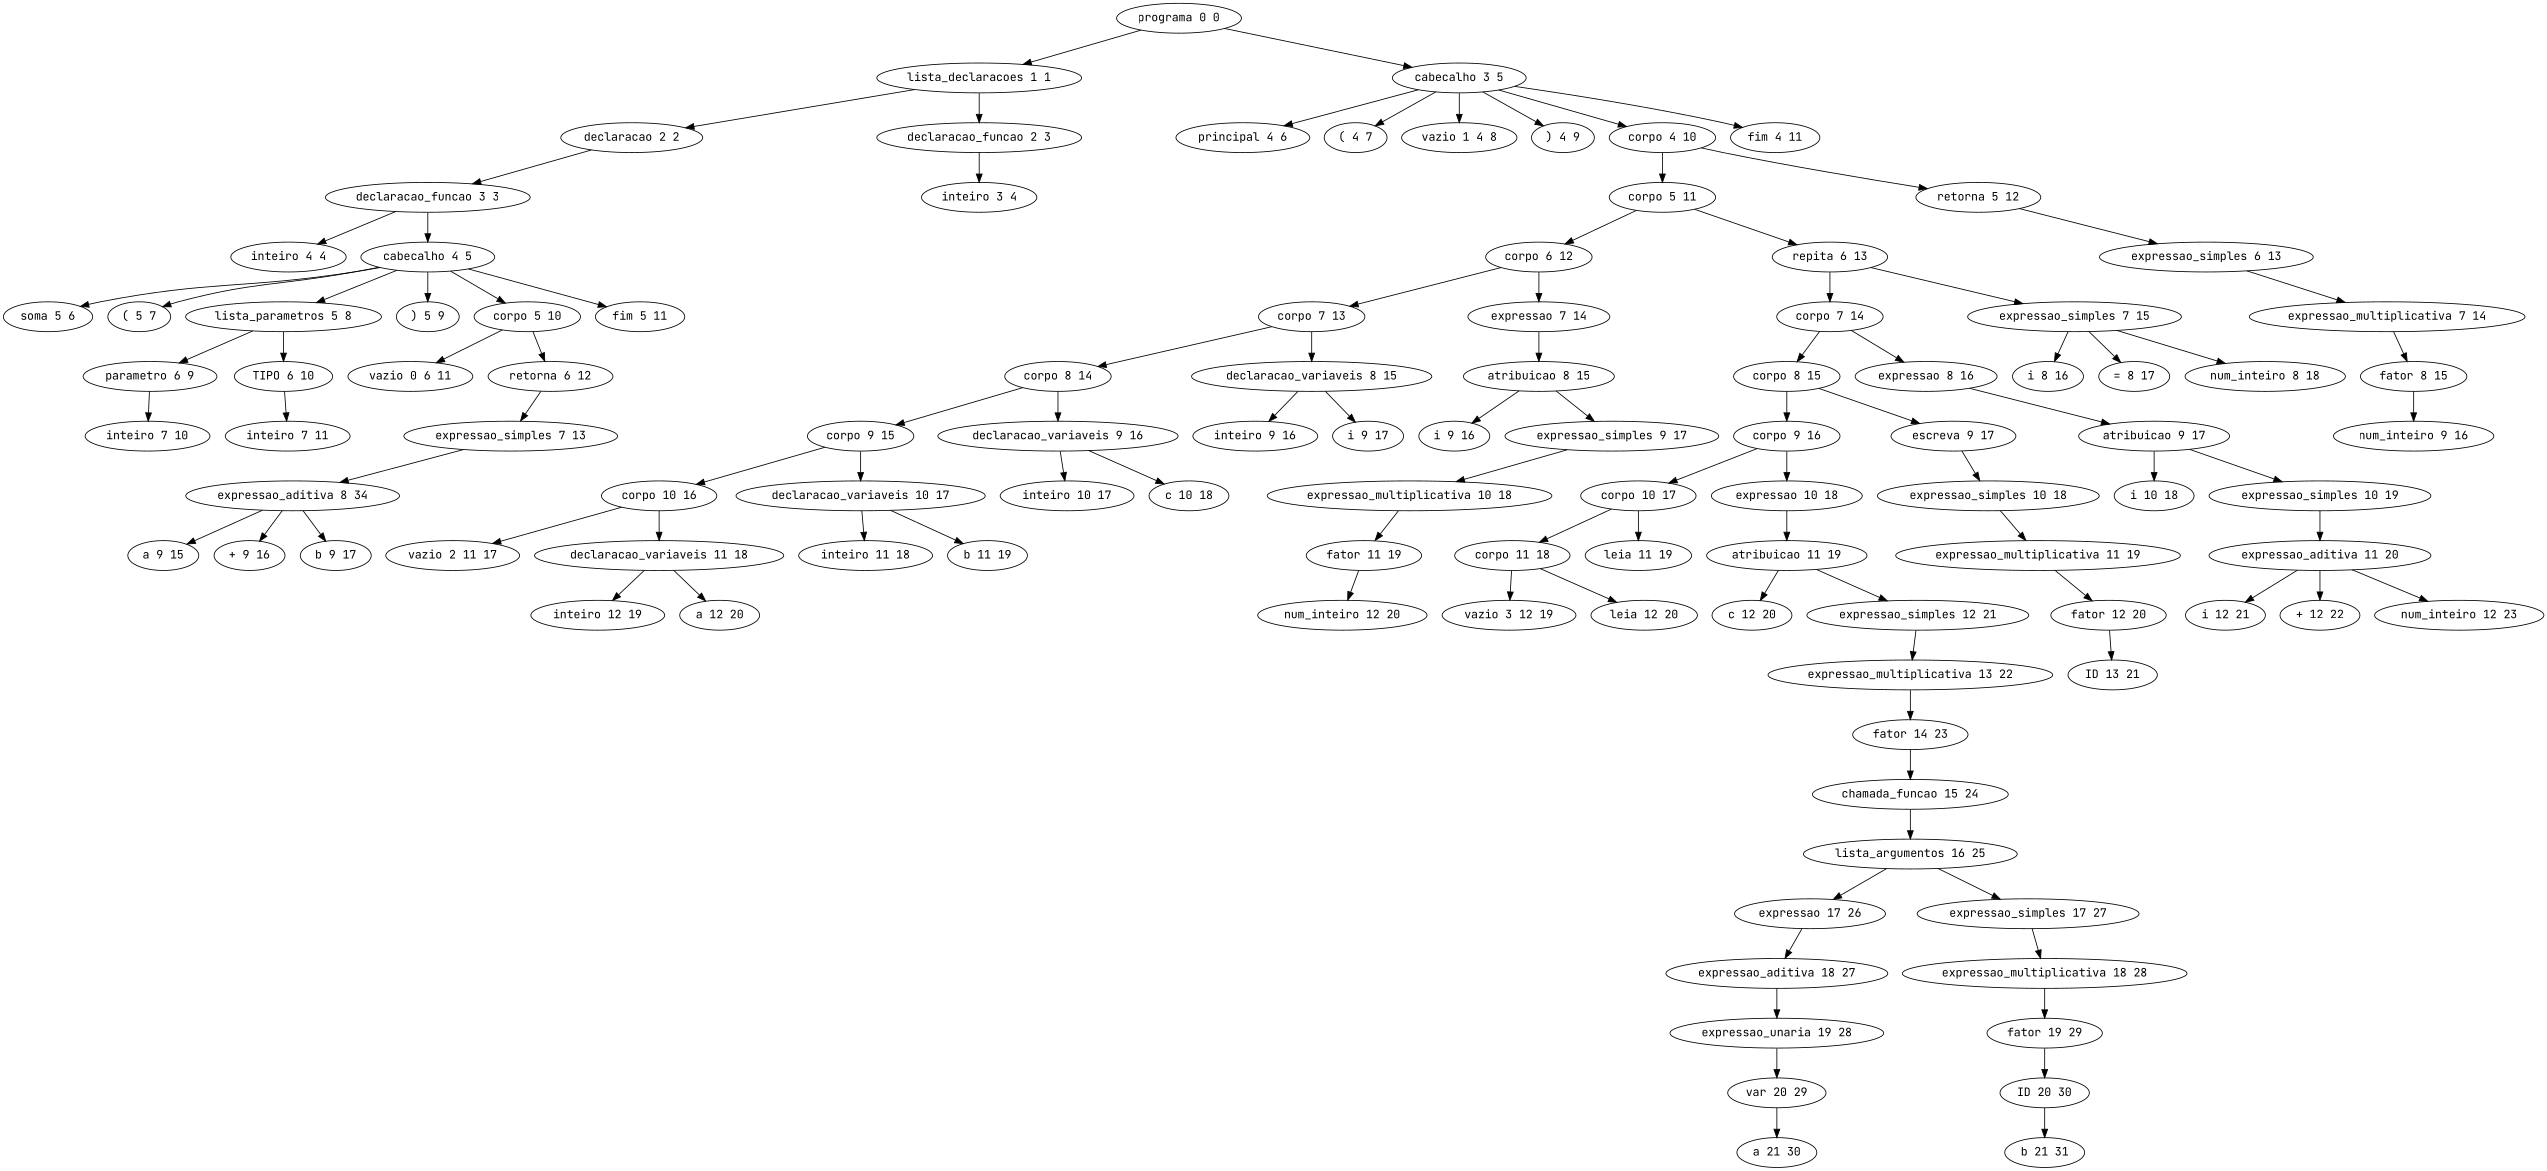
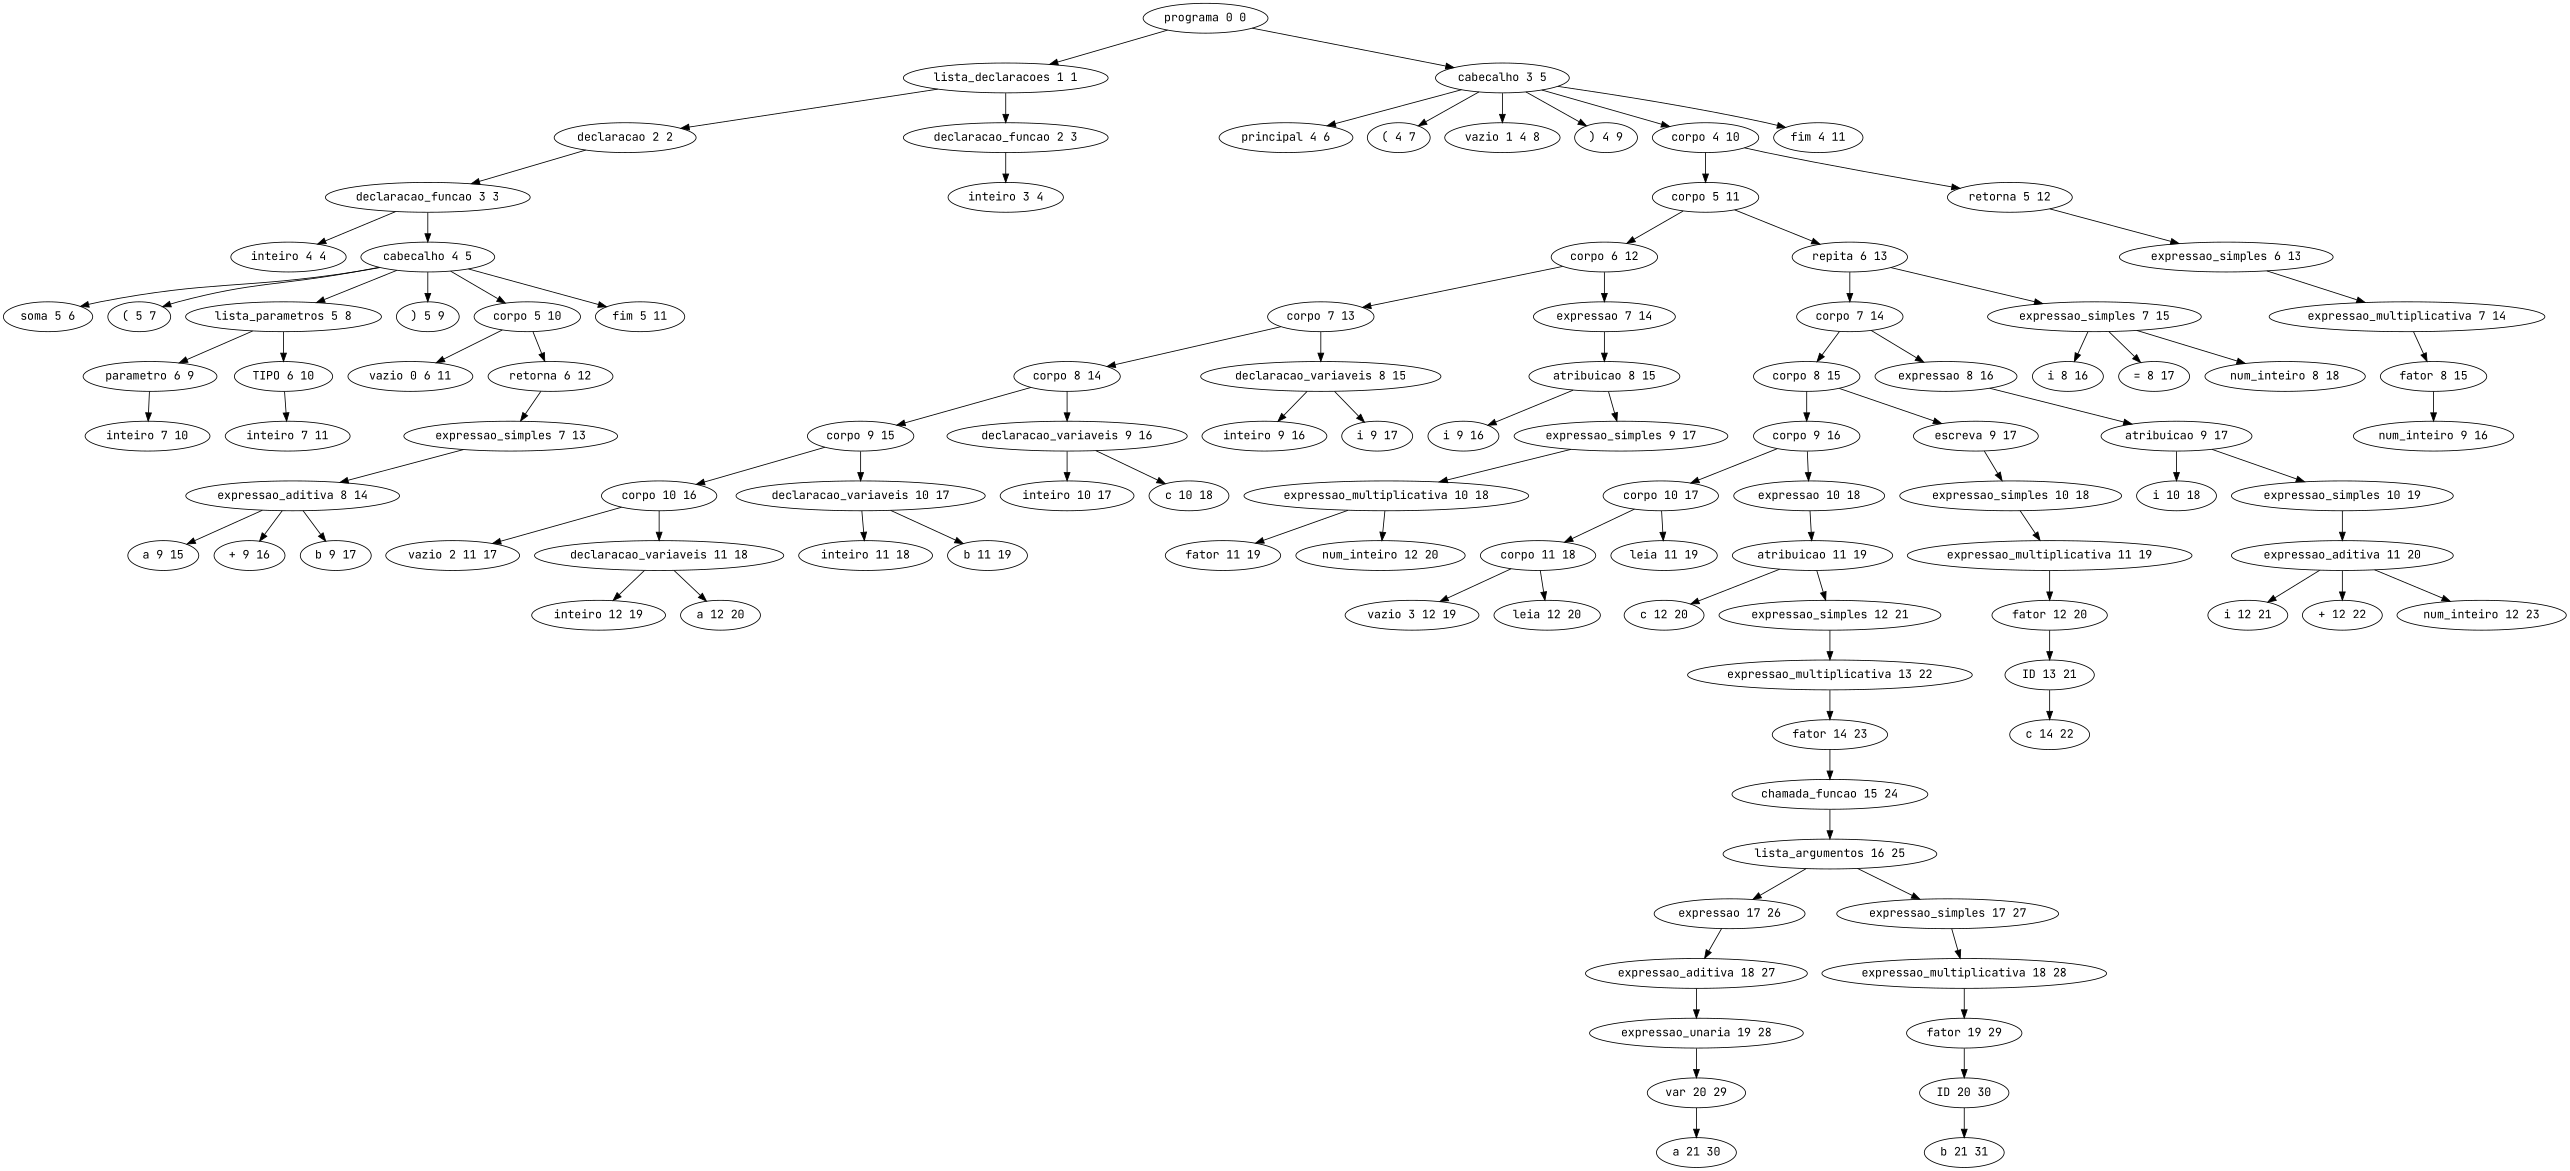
(293, 496) -> (293, 496)
(1355, 581) -> (1384, 522)
none -> (2050, 735)
